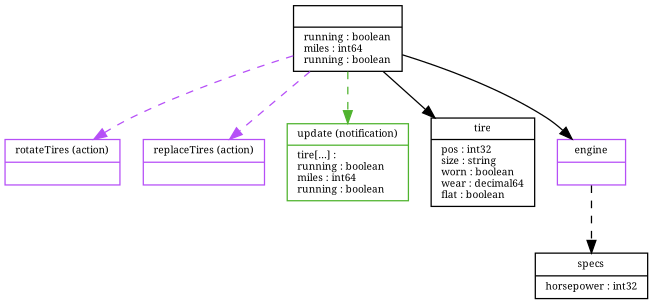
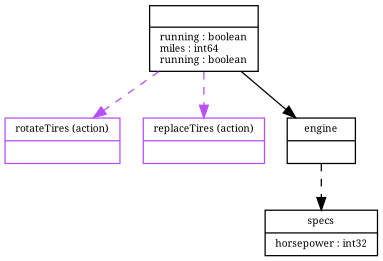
(348, 162) -> none
(483, 162) -> none
(591, 162) -> (321, 141)
